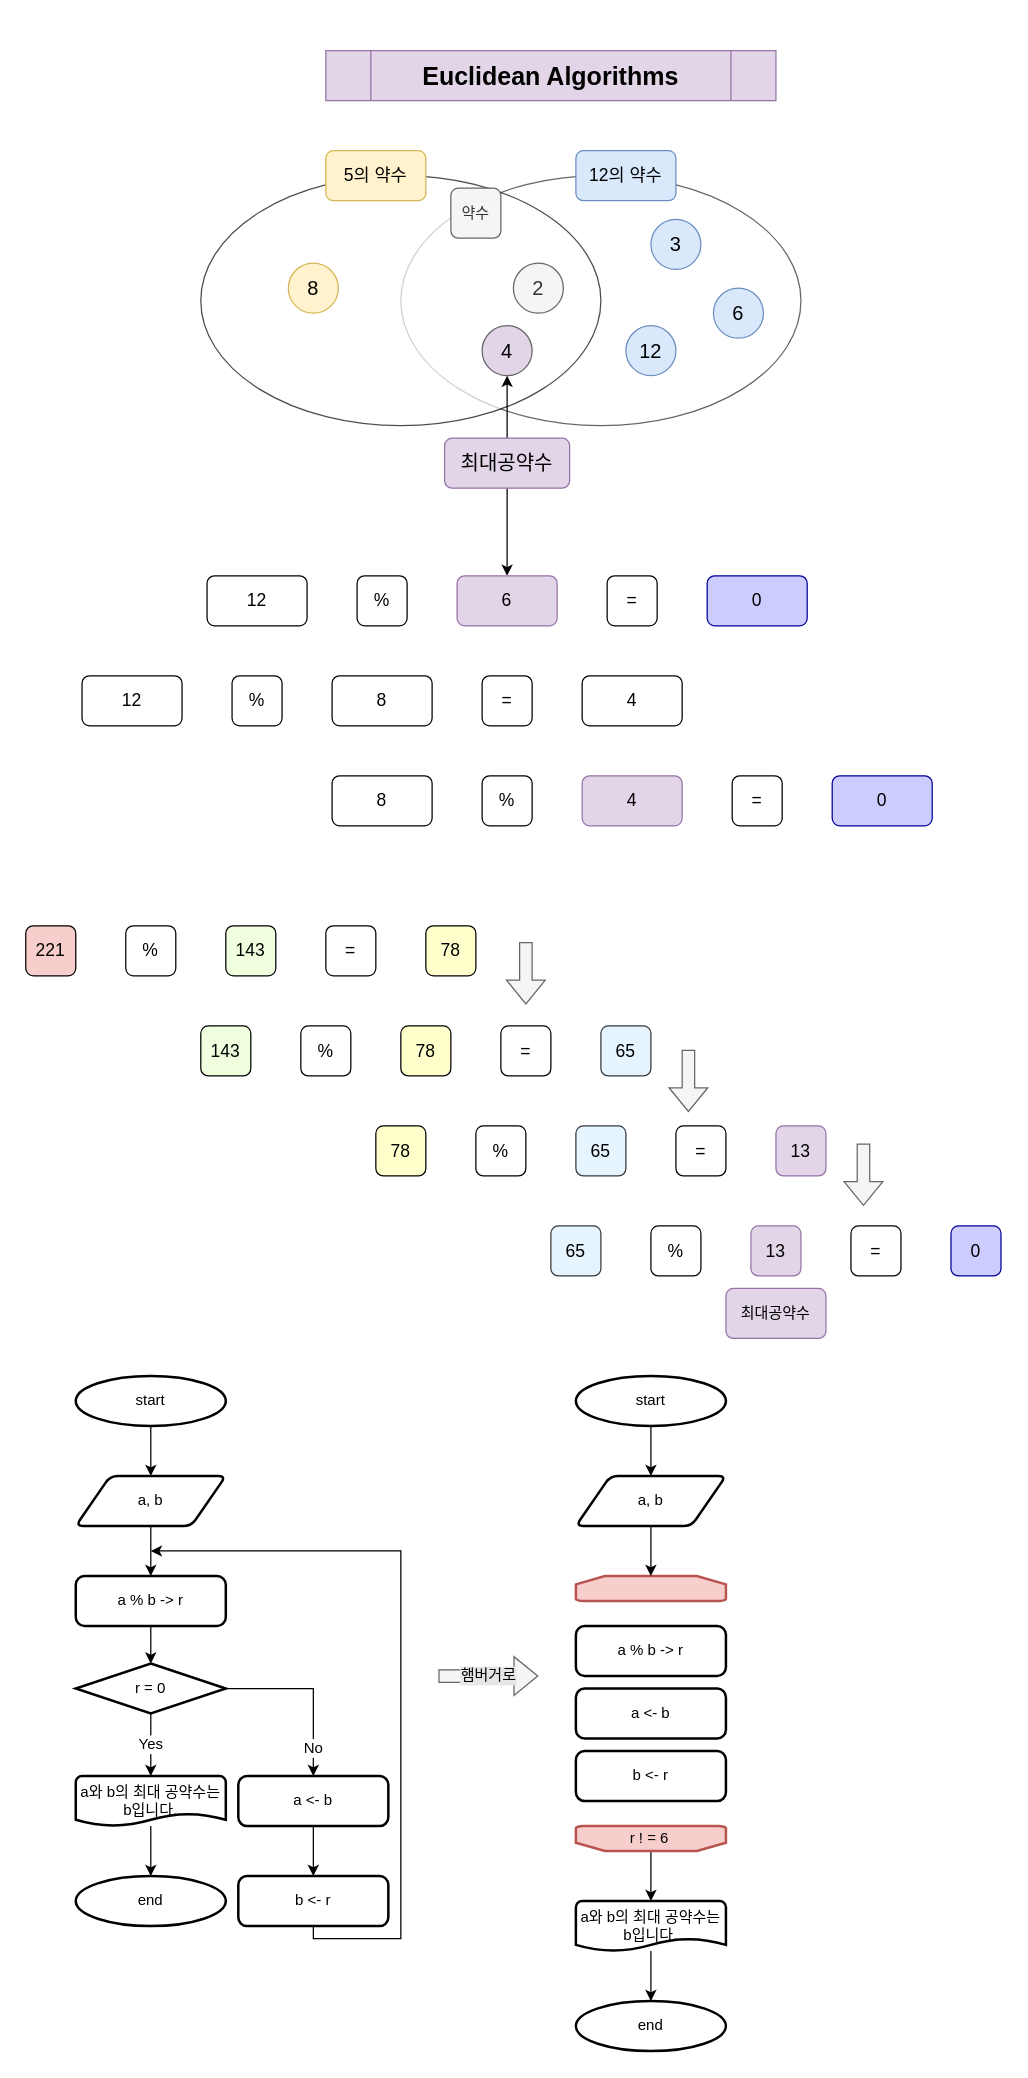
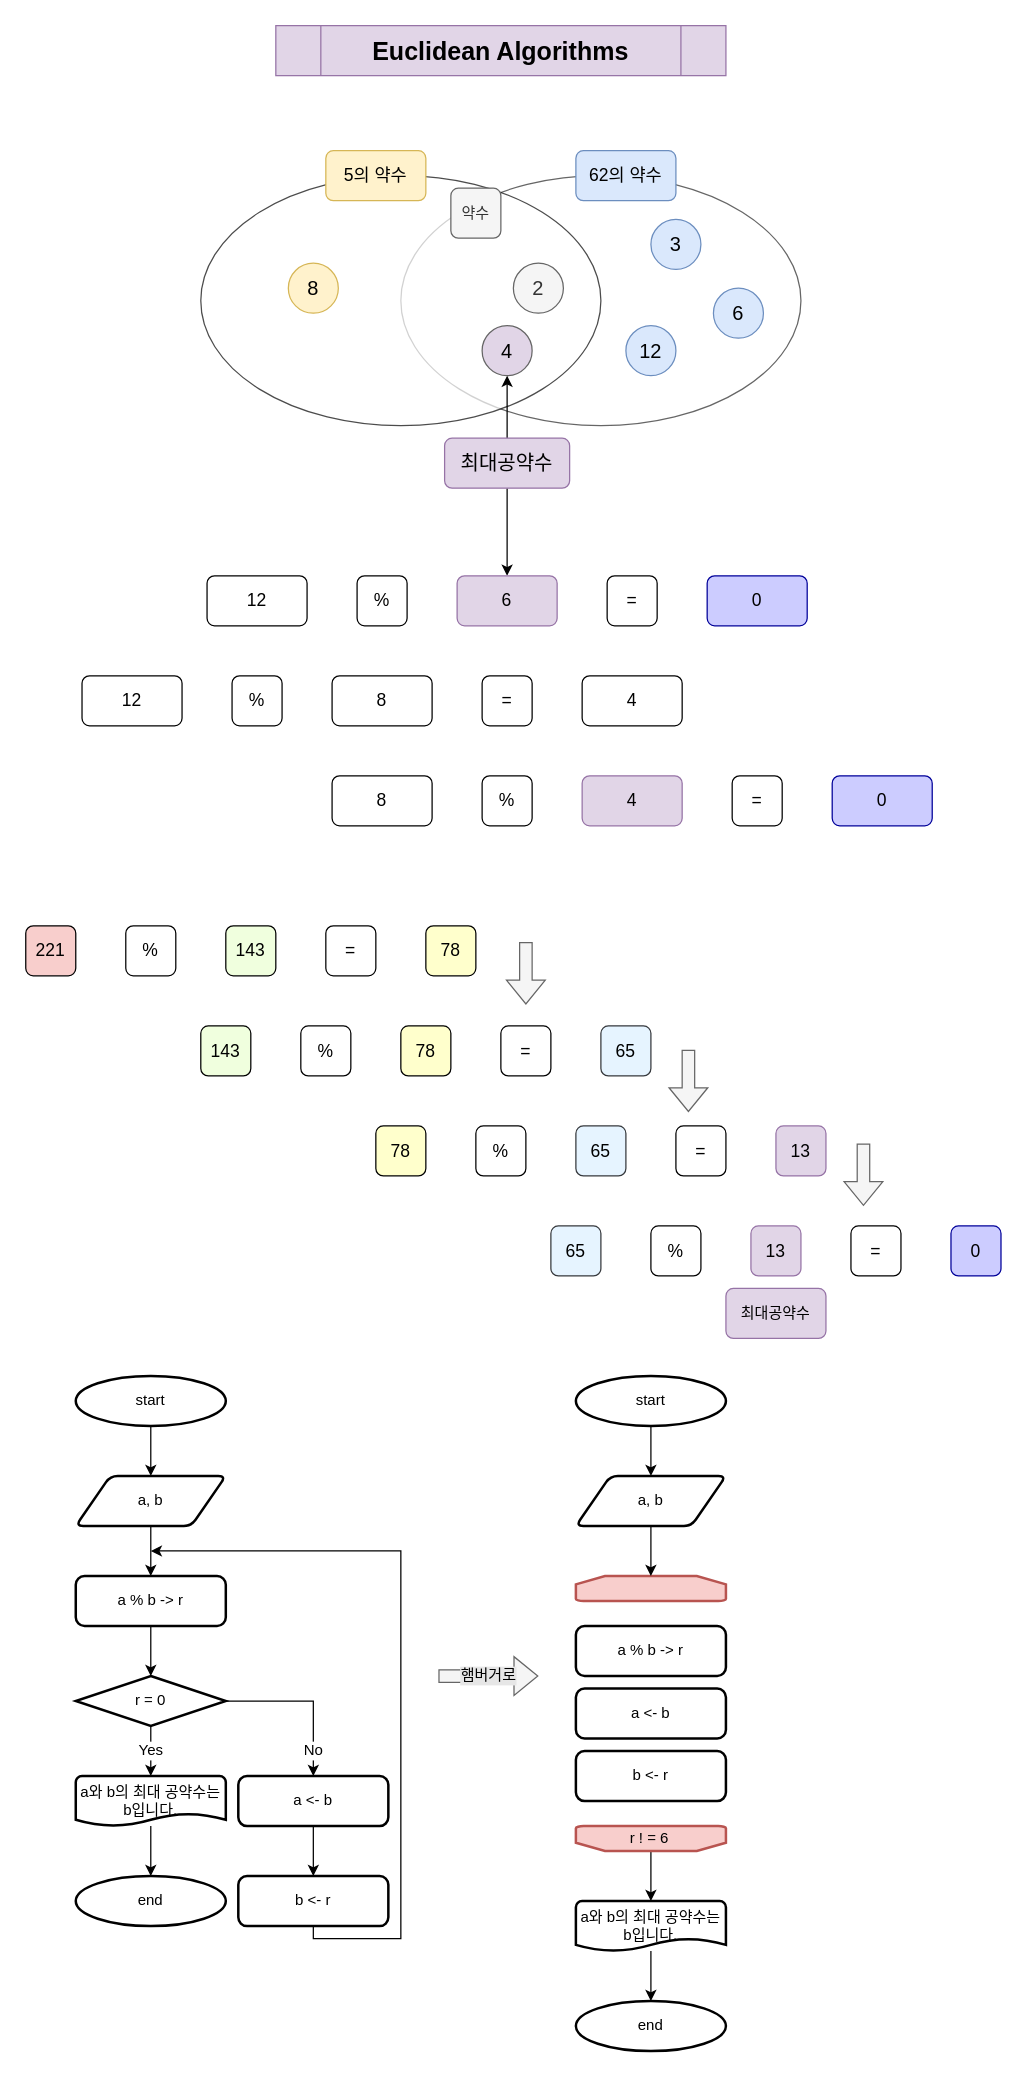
(551, 76) -> (501, 51)
(626, 176) -> (626, 176)
(151, 1688) -> (151, 1701)
